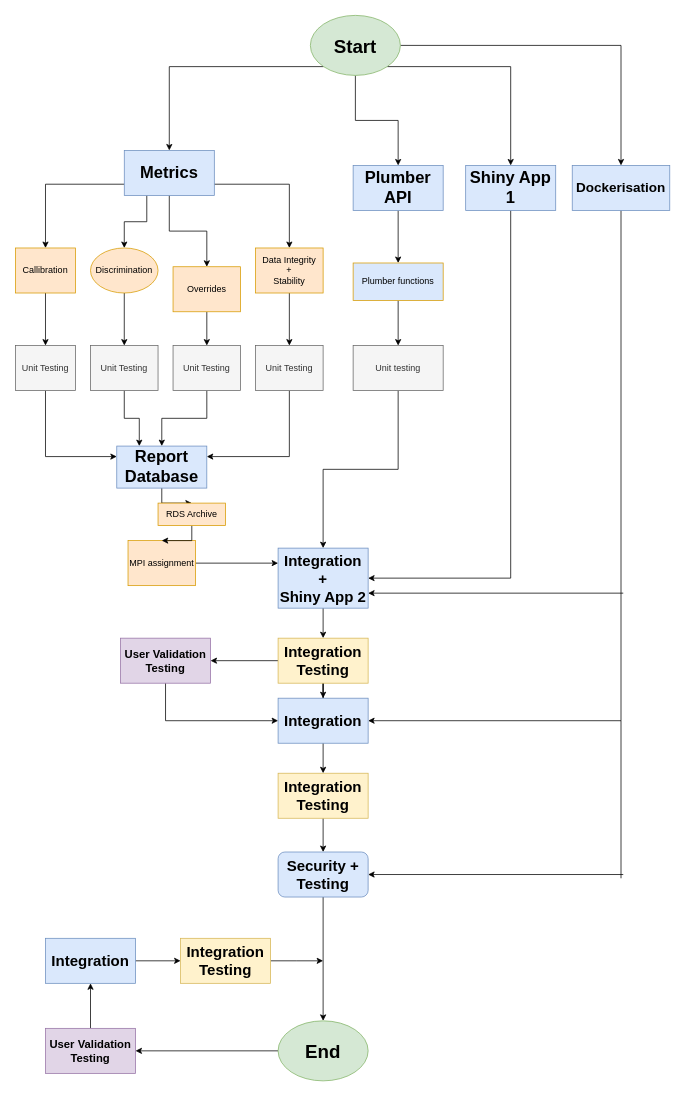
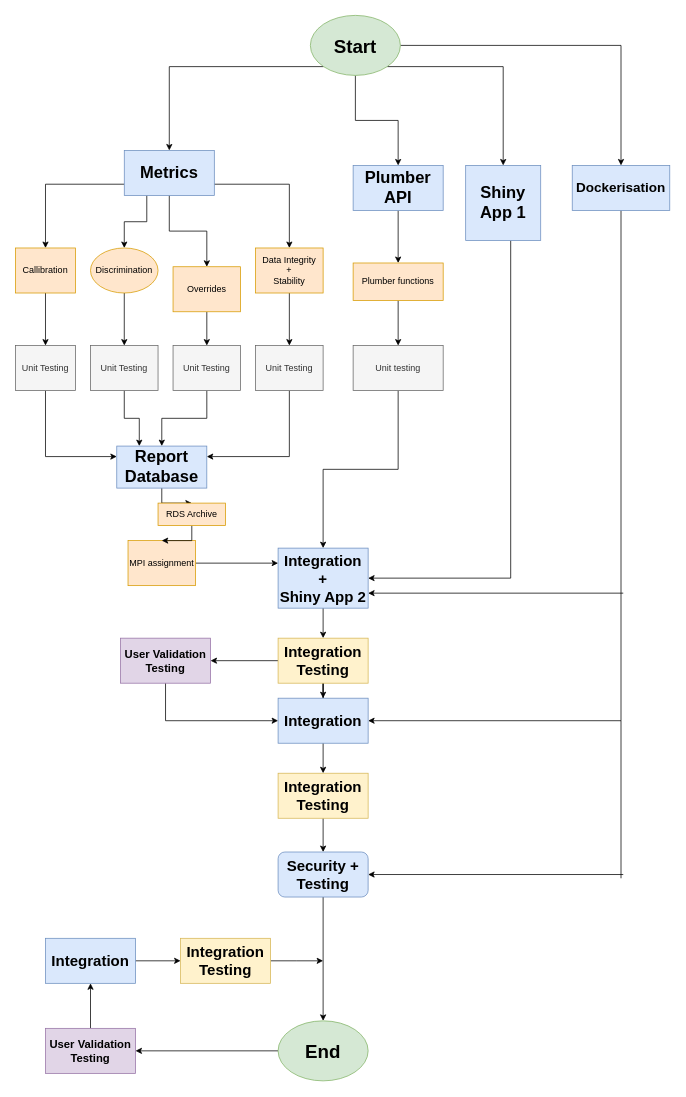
(510, 188) -> (503, 203)
(398, 282) -> (398, 282)
